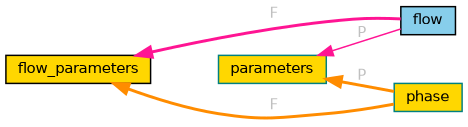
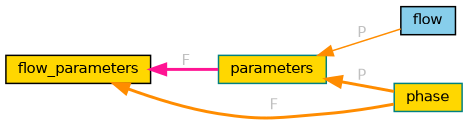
(275, 28) -> (192, 69)
(367, 40) -> (367, 40)
